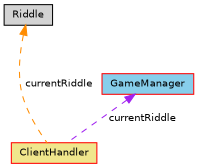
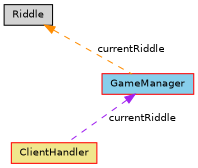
(22, 92) -> (93, 52)
